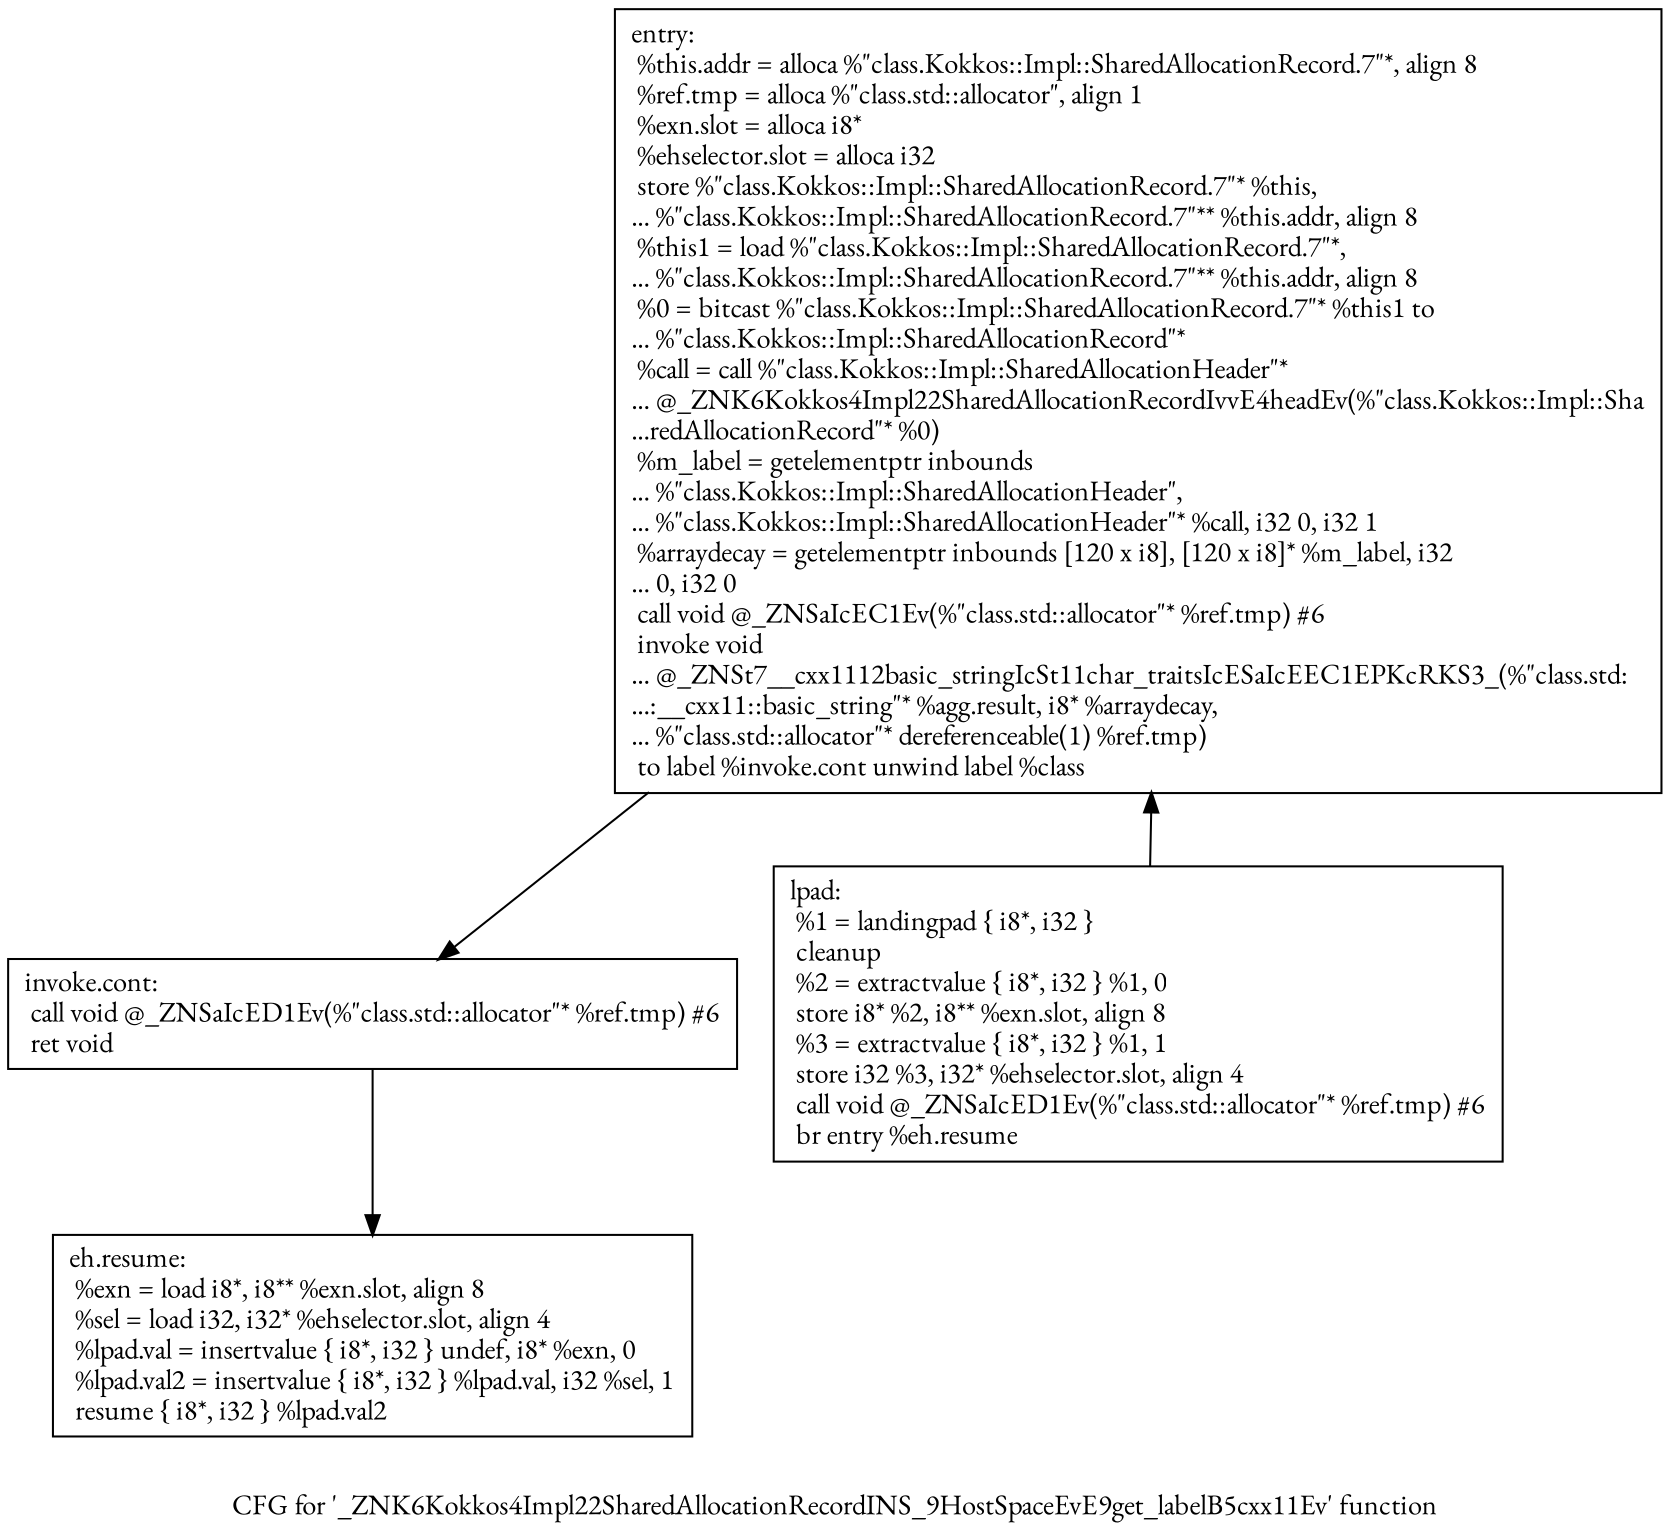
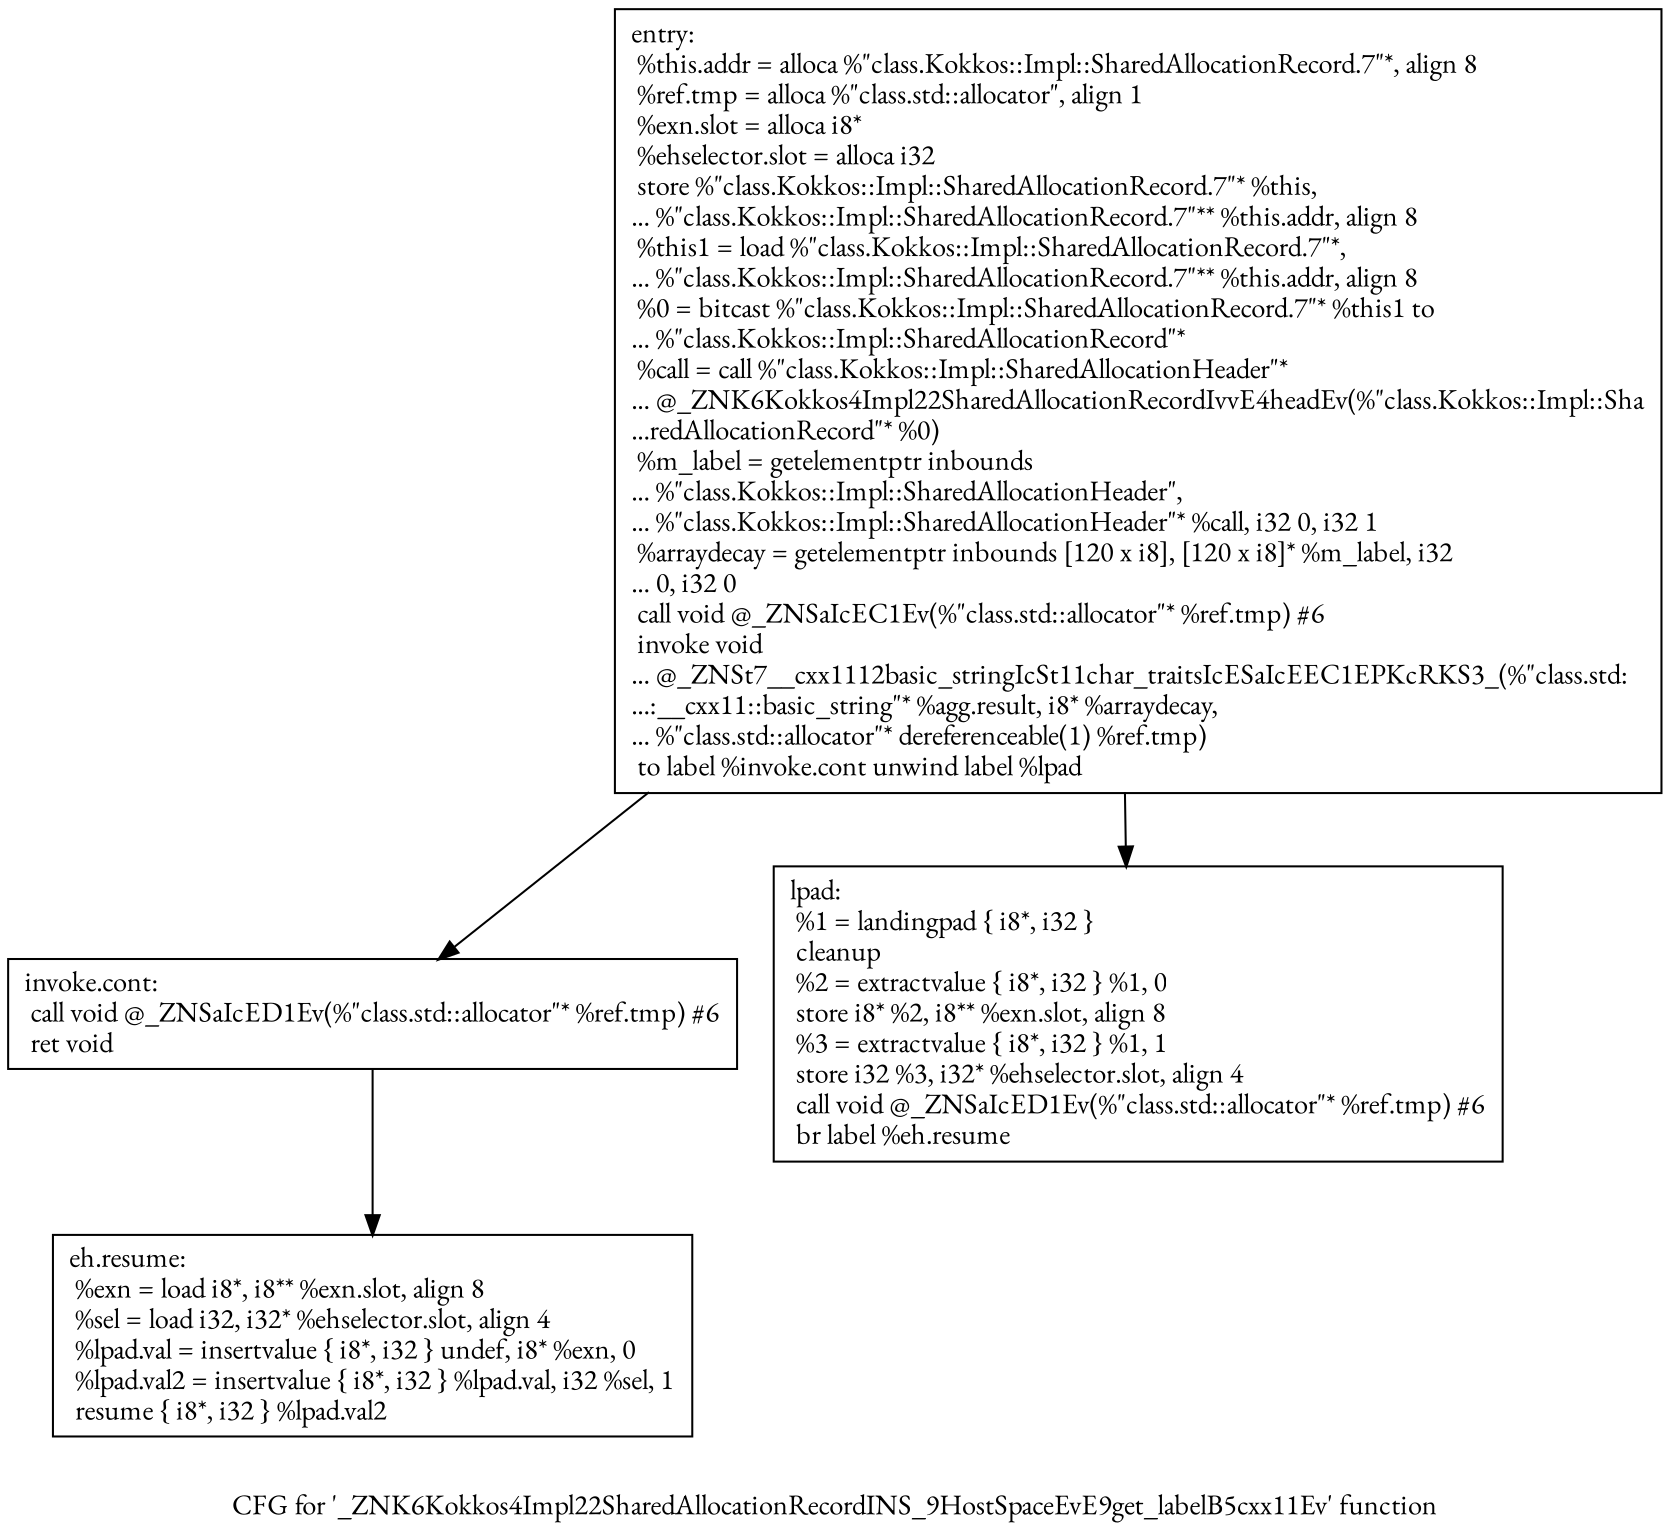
(858, 767) -> (857, 767)
(1151, 840) -> (1125, 819)
(904, 1135) -> (901, 1135)
